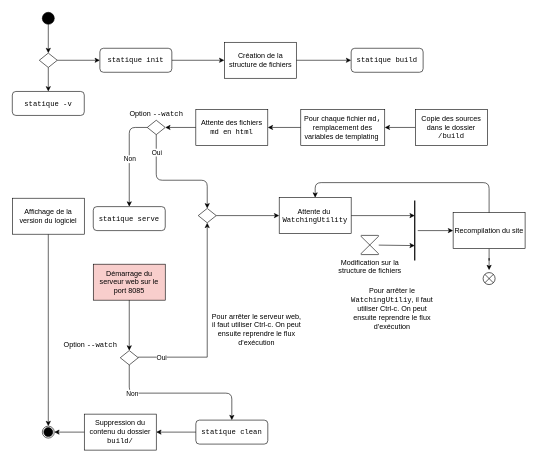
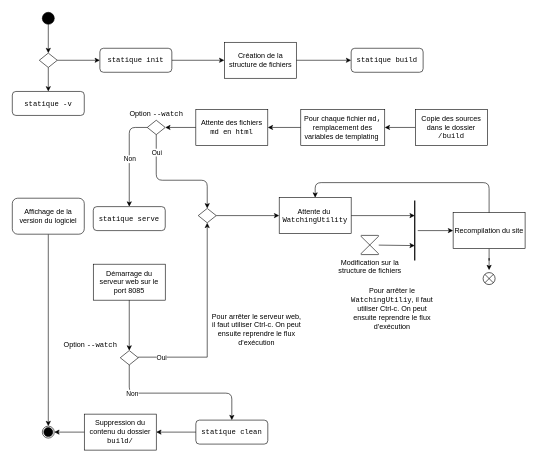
(48, 216) -> (48, 216)
(129, 282) -> (129, 282)
